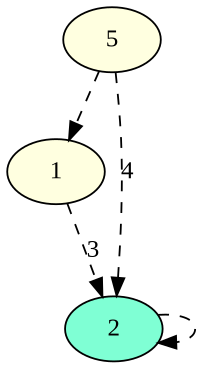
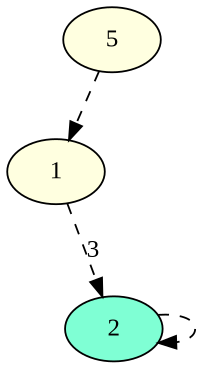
(122, 175) -> none
